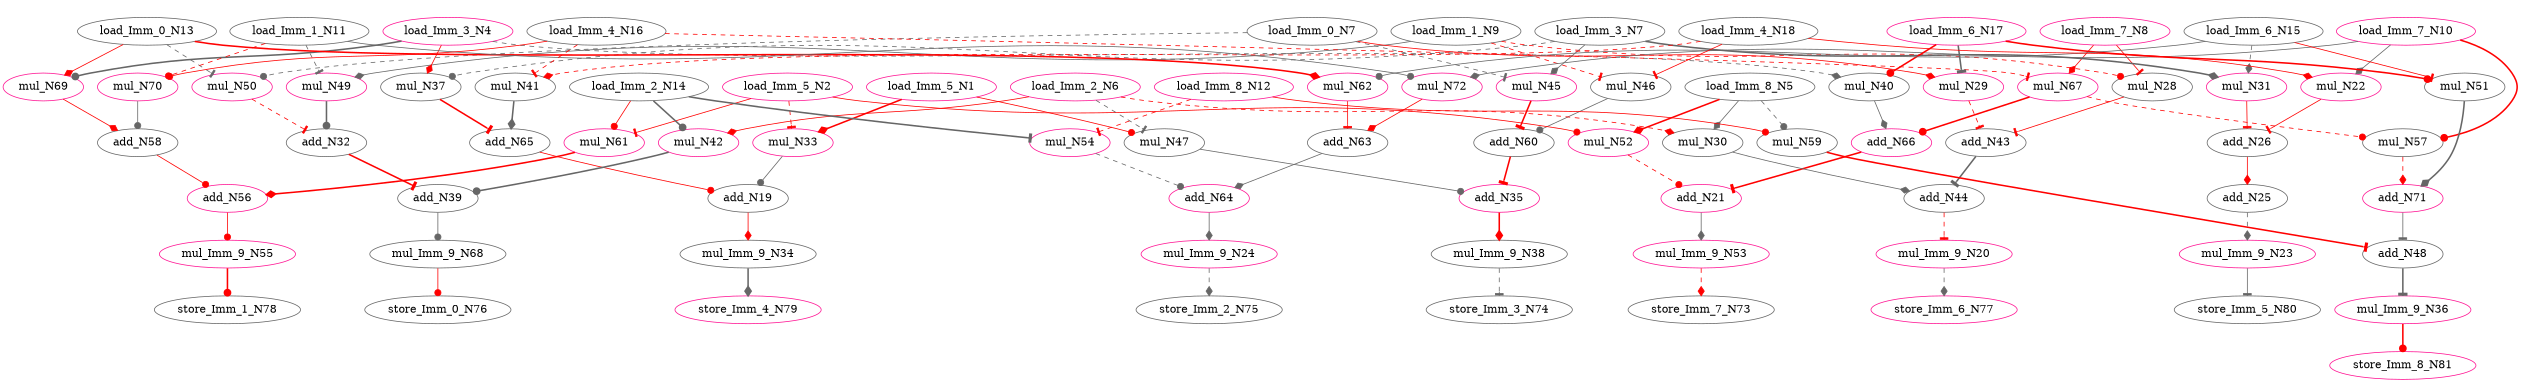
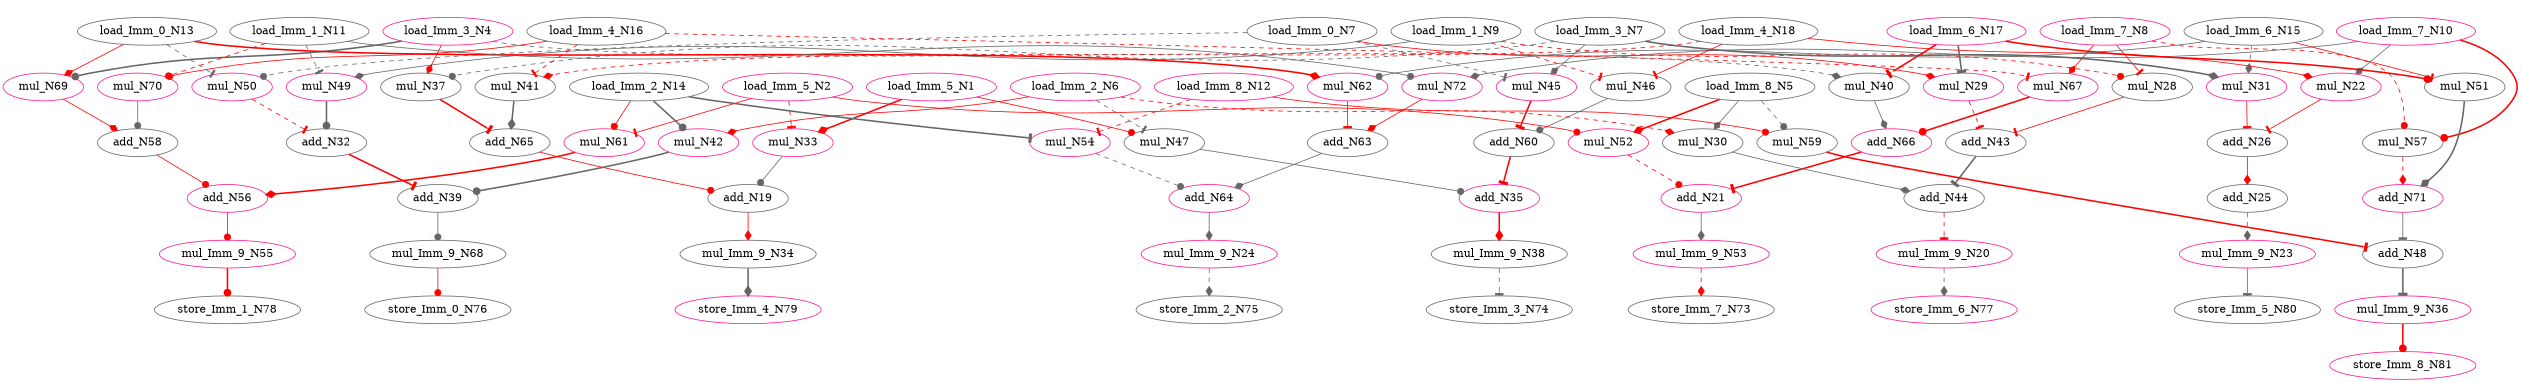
(1909, 61) -> (1909, 61)
(2223, 119) -> (2225, 48)
